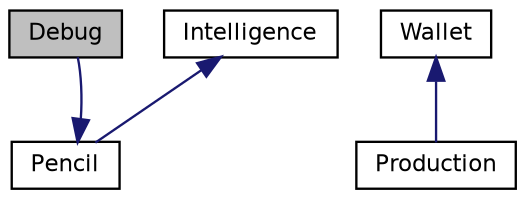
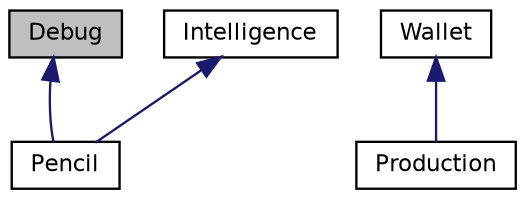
(81, 88) -> (50, 112)
